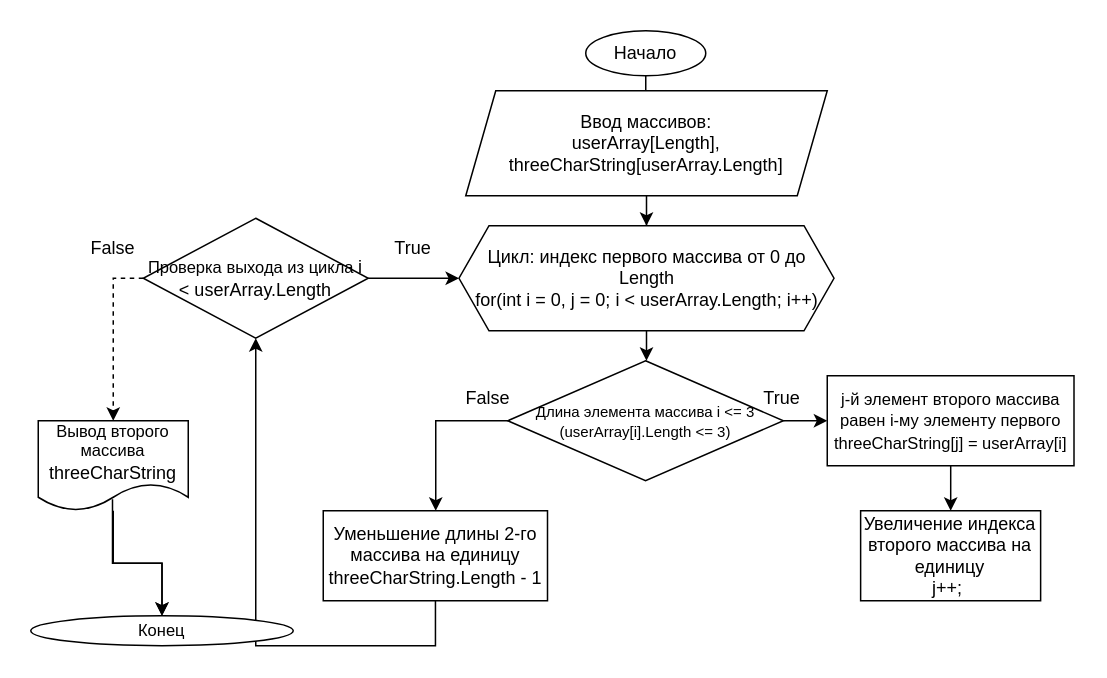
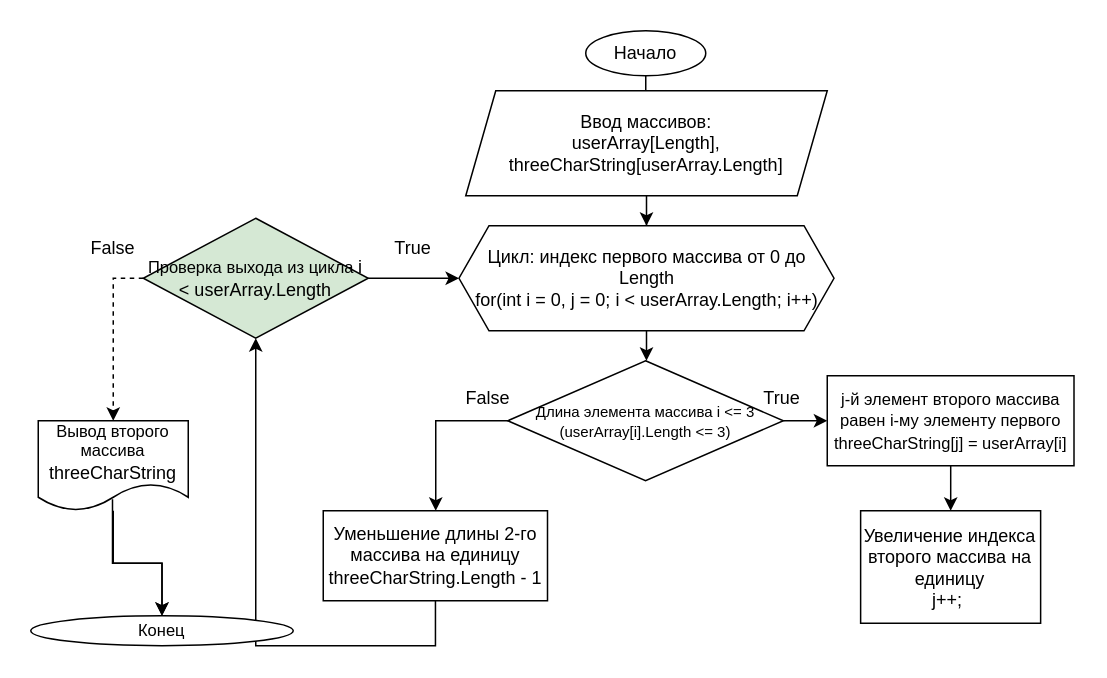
(256, 278) -> (256, 278)
(951, 556) -> (951, 567)
